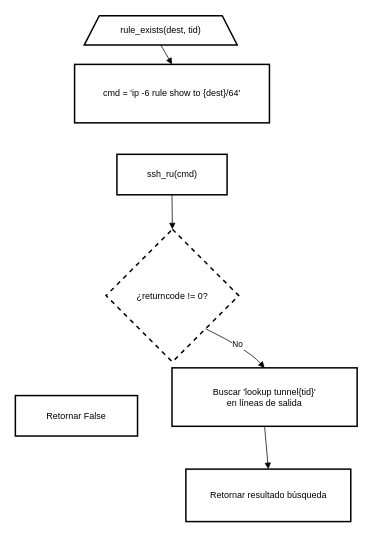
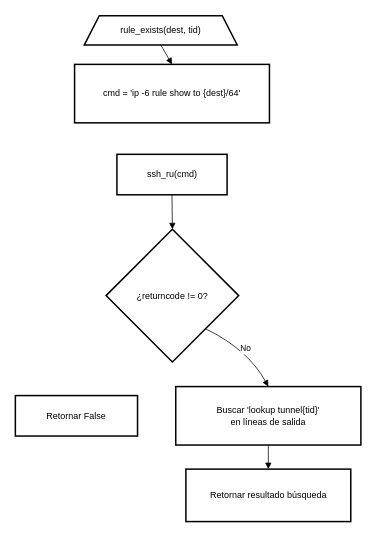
(173, 296) -> (173, 296)
(265, 397) -> (269, 416)
